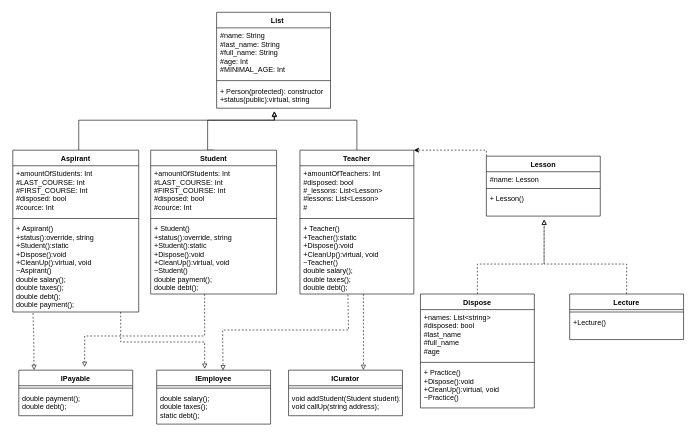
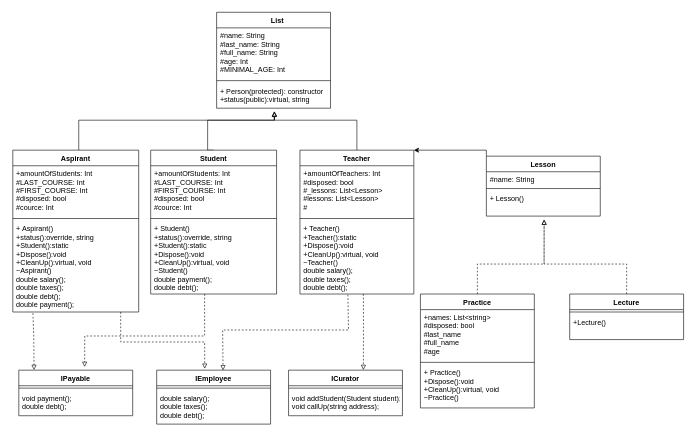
(455, 150) -> (455, 150)
(514, 180) -> (513, 180)
(477, 302) -> (477, 302)
(53, 399) -> (49, 399)
(188, 399) -> (188, 399)
